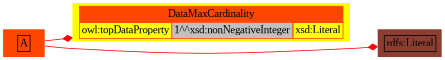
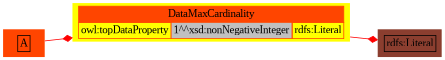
(318, 30) -> (318, 30)
(206, 53) -> (359, 38)
